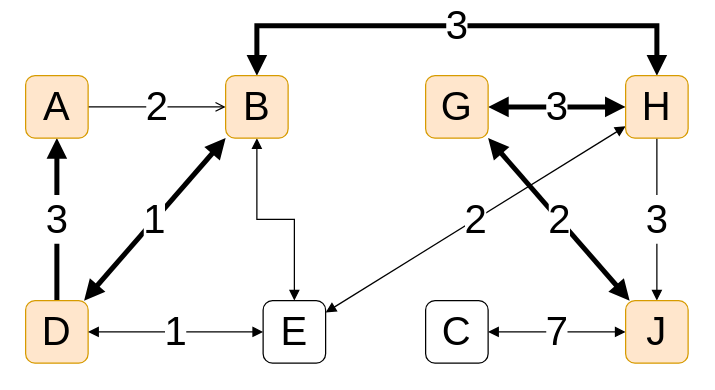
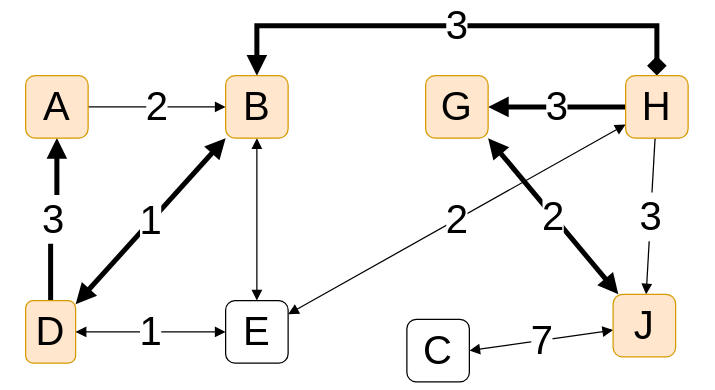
(657, 55) -> (657, 57)
(217, 107) -> (214, 107)
(605, 107) -> (623, 107)
(57, 332) -> (51, 332)
(294, 332) -> (257, 332)
(457, 332) -> (438, 351)
(657, 332) -> (644, 326)
